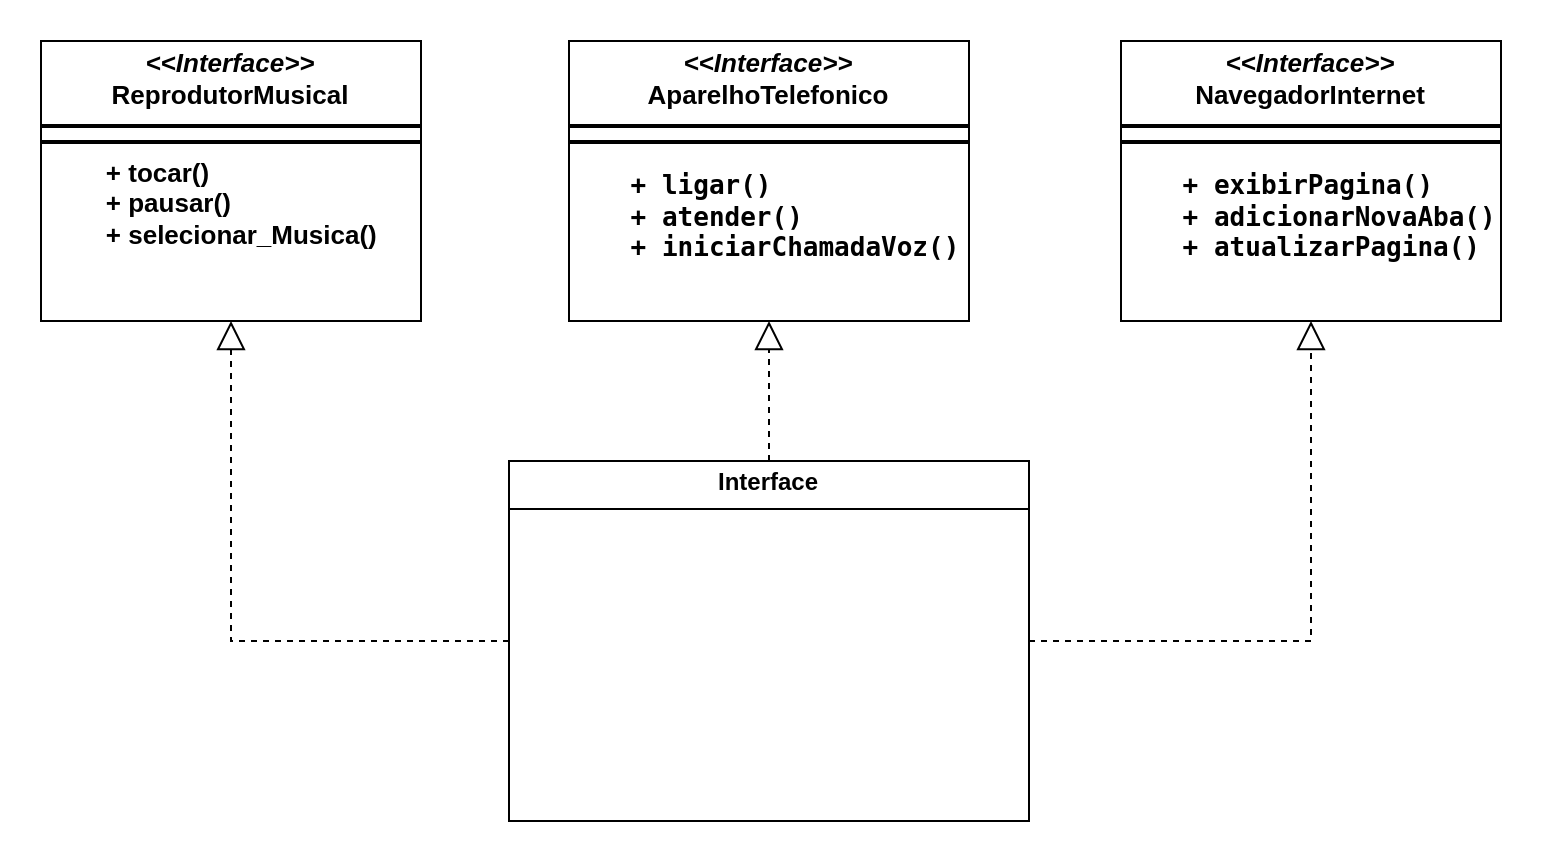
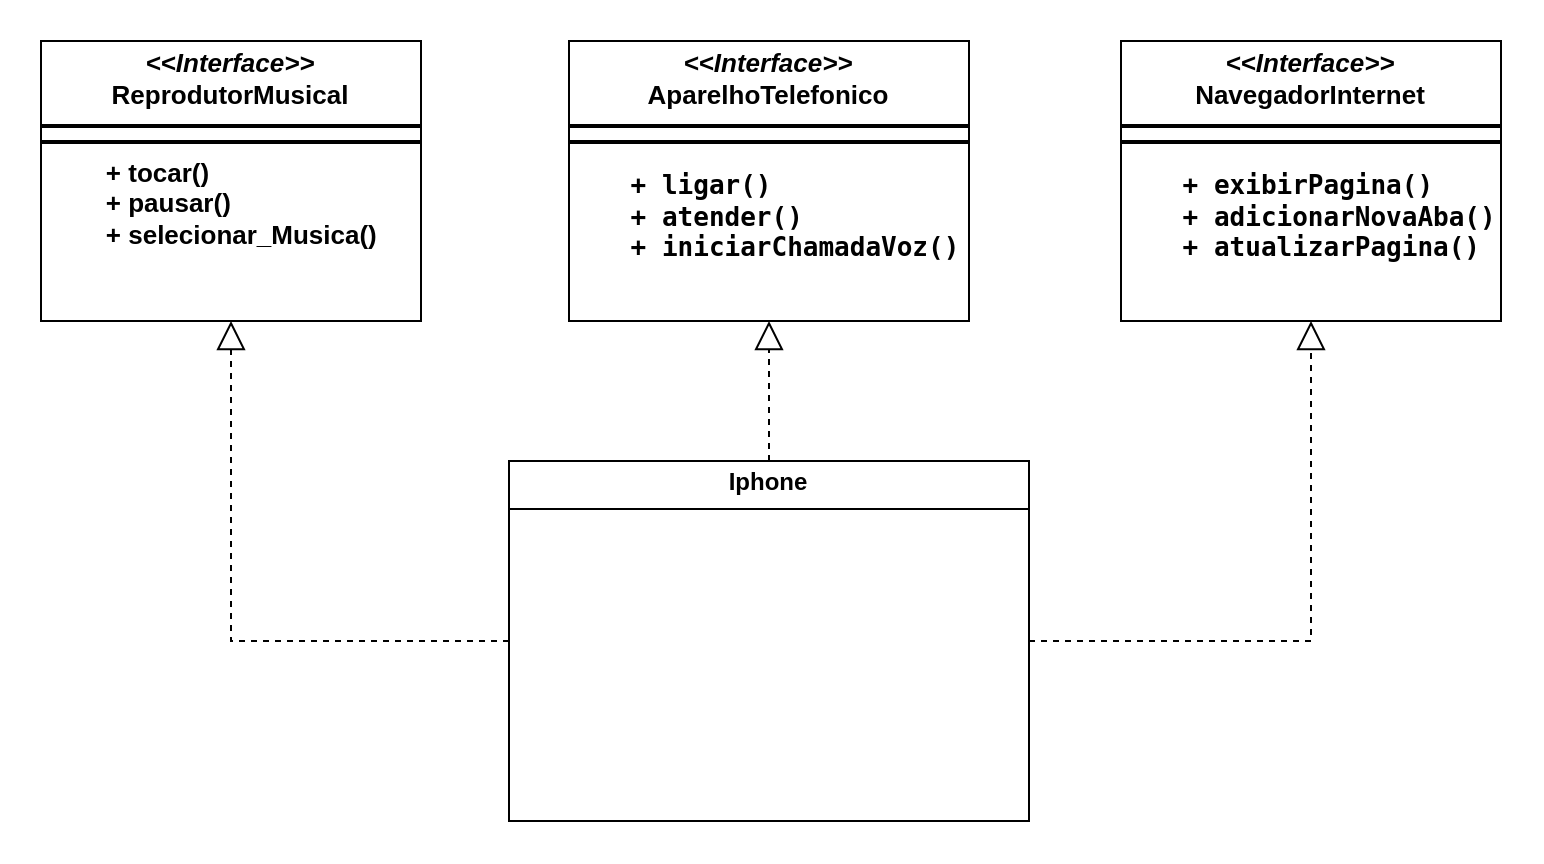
(569, 475) -> (549, 475)
